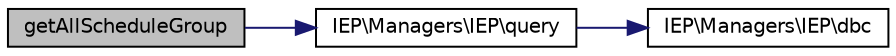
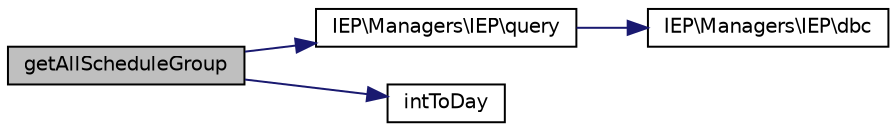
none -> (446, 103)
